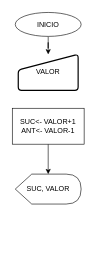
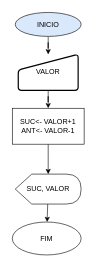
(48, 24) -> (48, 24)
none -> (48, 99)
none -> (48, 211)
none -> (47, 239)
